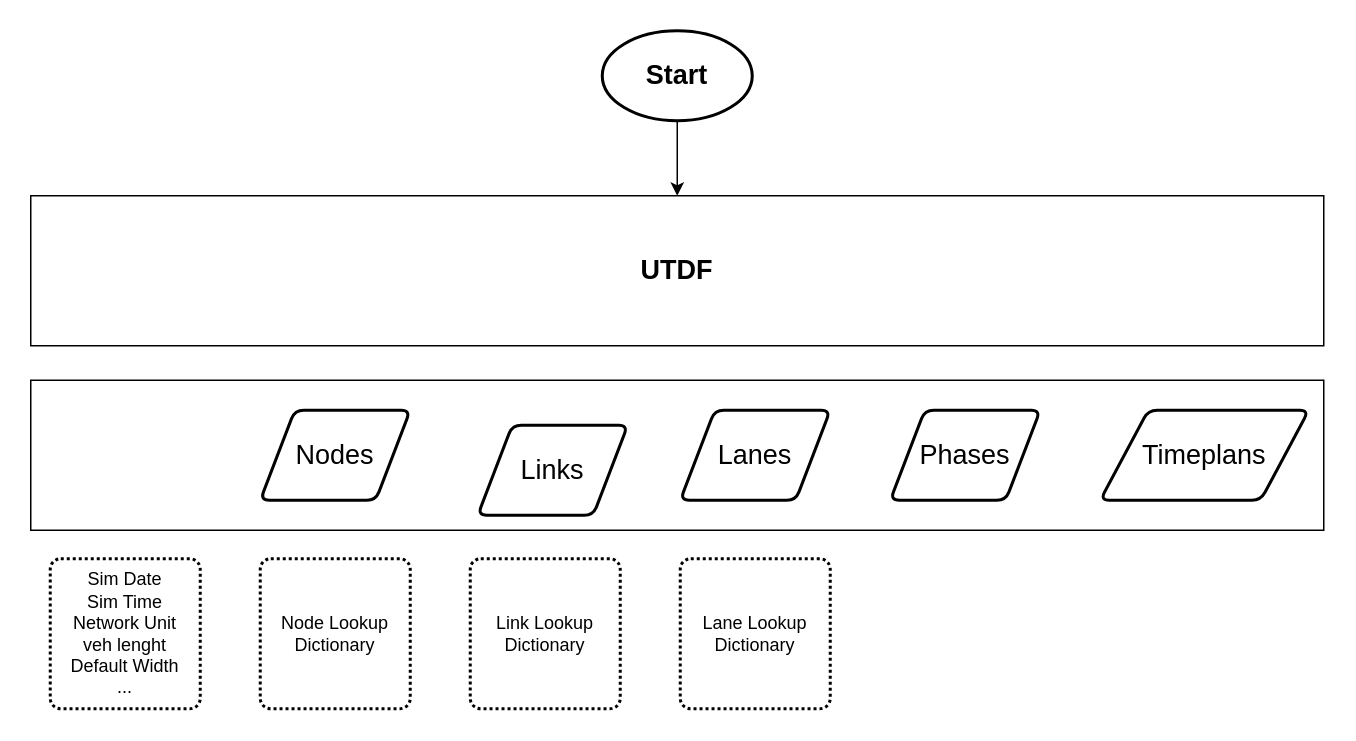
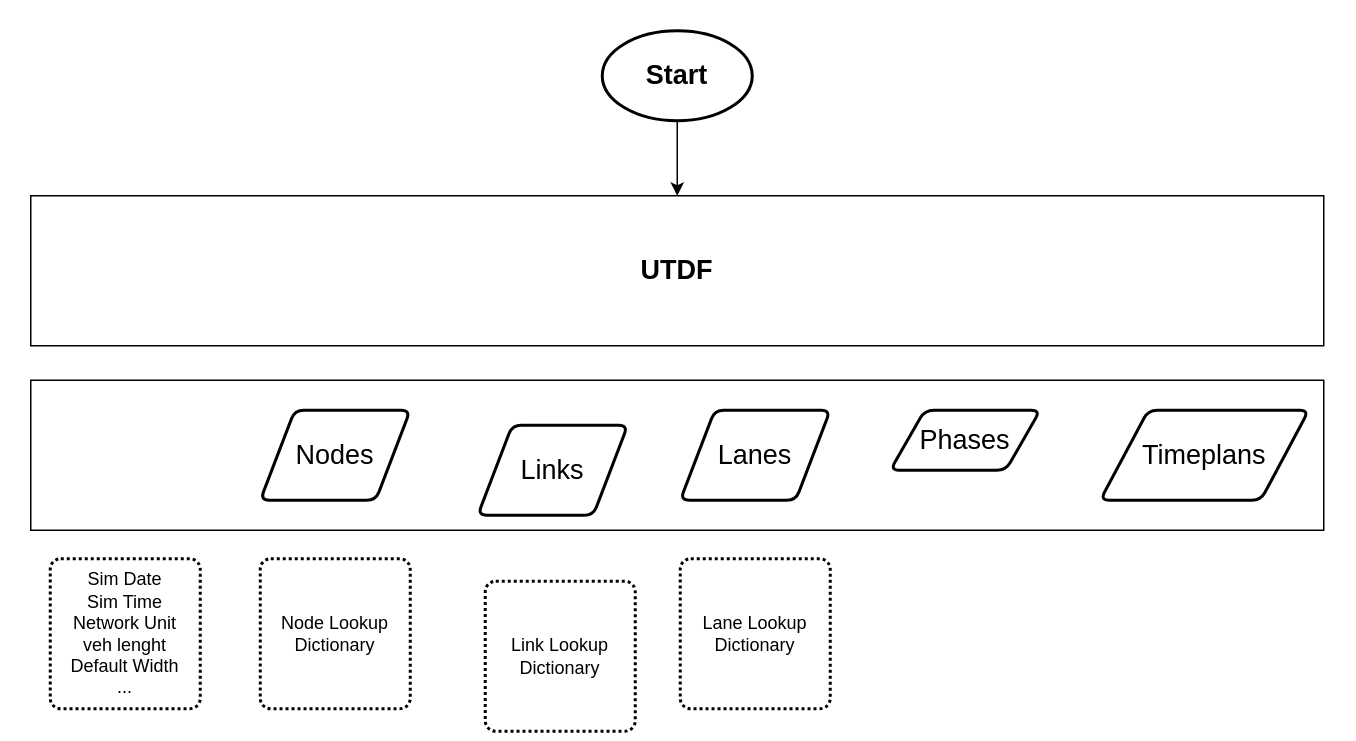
(965, 455) -> (965, 440)
(545, 634) -> (560, 656)
